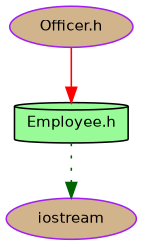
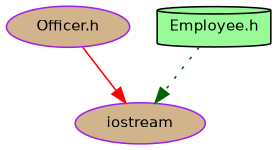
(71, 67) -> (99, 69)
